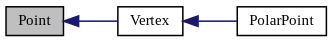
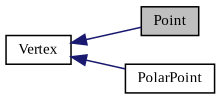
(98, 21) -> (114, 33)
